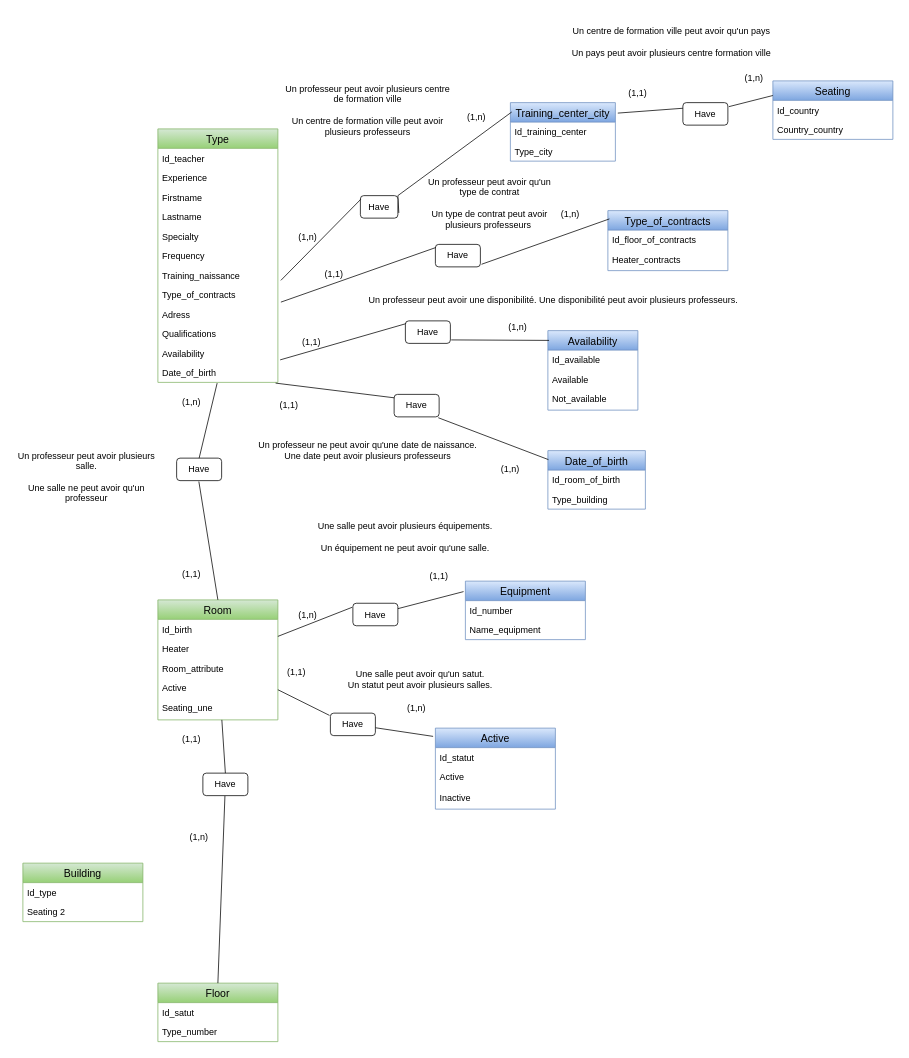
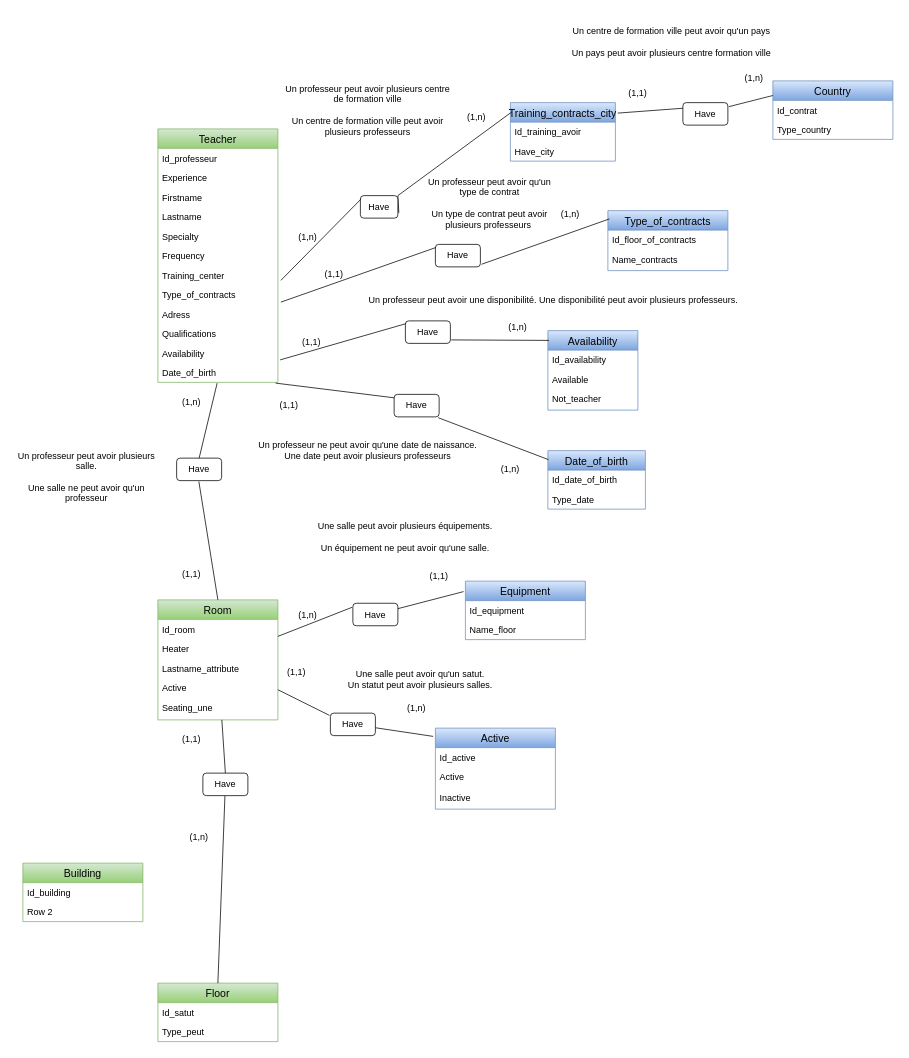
(833, 91) -> (833, 91)
(802, 110) -> (802, 110)
(563, 113) -> (563, 113)
(815, 130) -> (807, 130)
(558, 132) -> (554, 132)
(218, 139) -> (218, 139)
(536, 152) -> (536, 152)
(187, 158) -> (195, 158)
(652, 260) -> (647, 260)
(204, 275) -> (197, 275)
(579, 360) -> (584, 360)
(581, 399) -> (580, 399)
(591, 480) -> (591, 480)
(581, 500) -> (575, 500)
(492, 611) -> (499, 611)
(181, 629) -> (180, 629)
(504, 630) -> (494, 630)
(196, 668) -> (206, 668)
(462, 758) -> (461, 758)
(45, 893) -> (51, 893)
(47, 912) -> (38, 912)
(190, 1032) -> (185, 1032)
